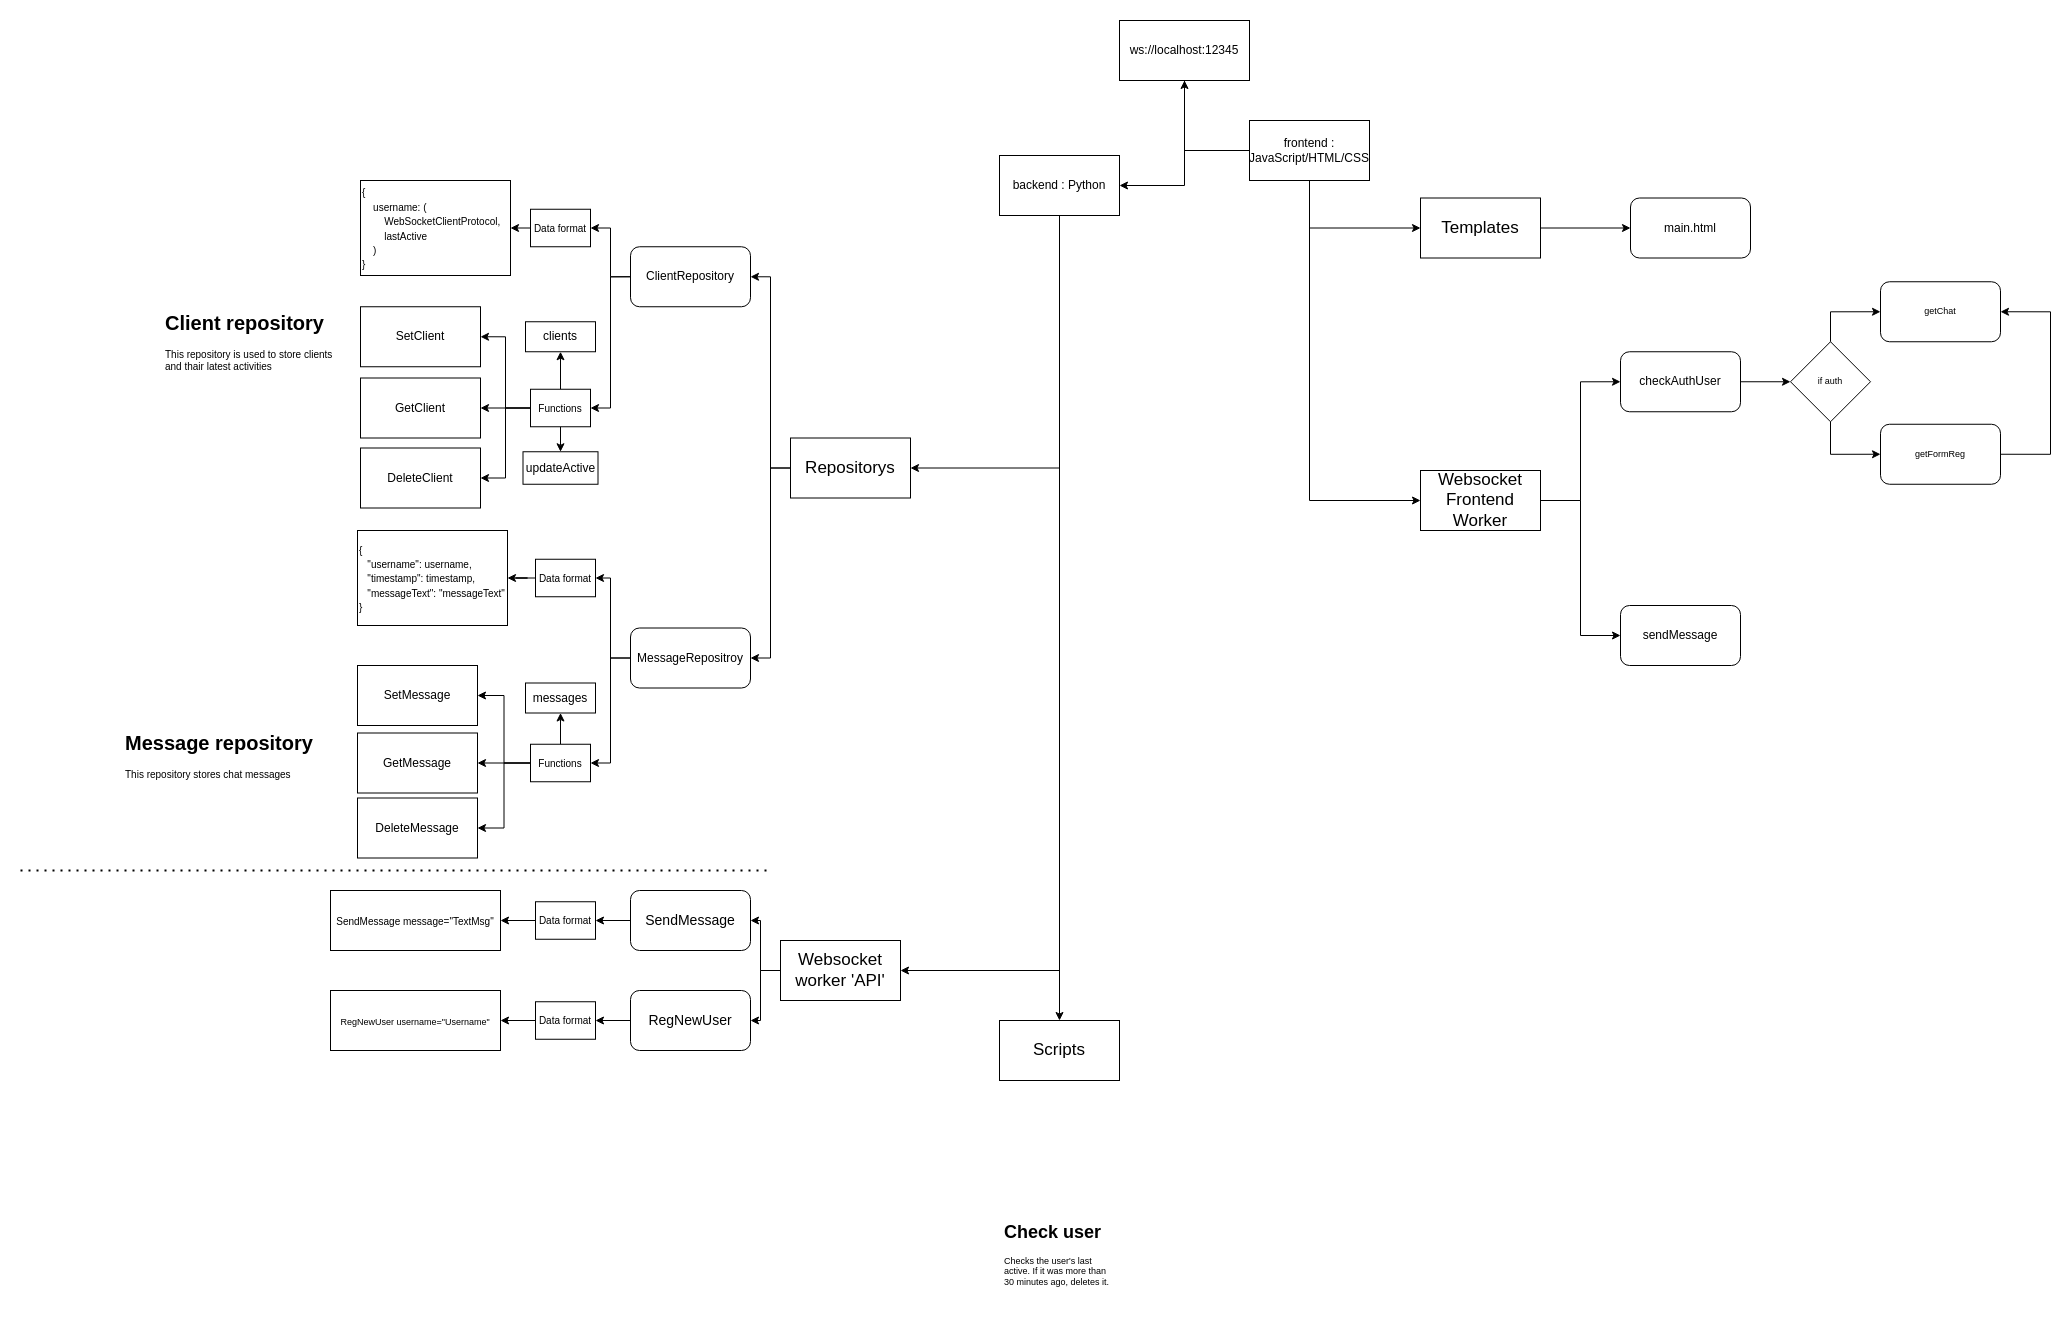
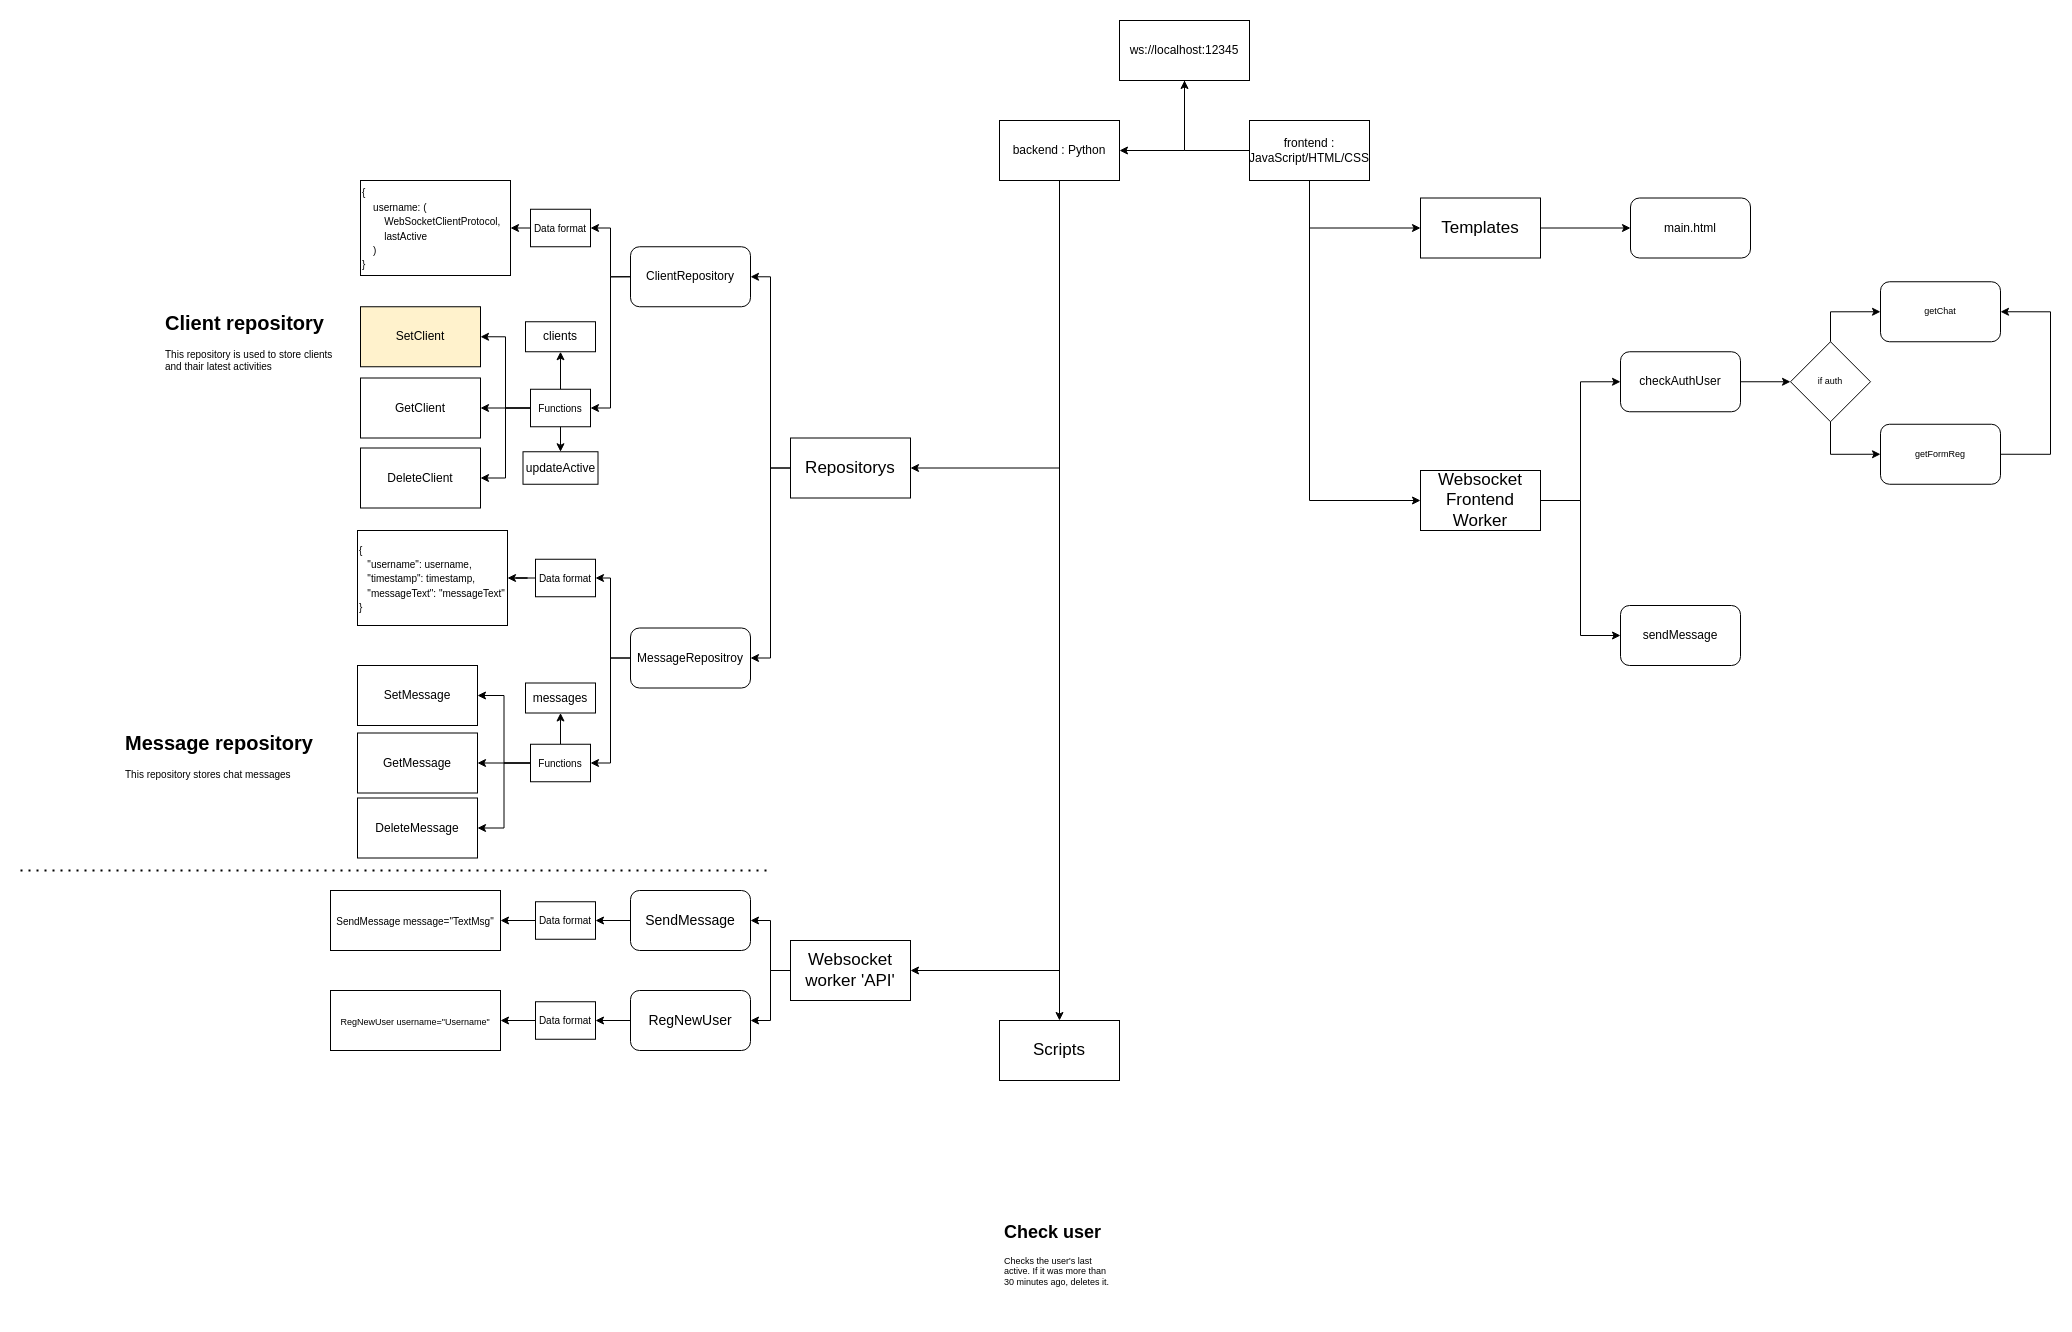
(1060, 186) -> (1060, 151)
(421, 337) -> (421, 337)
(841, 971) -> (851, 971)
